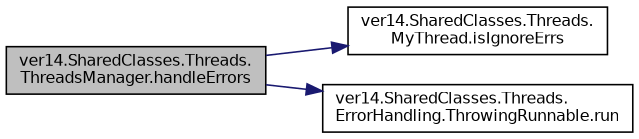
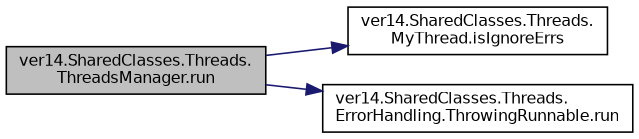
(136, 70) -> (136, 70)
